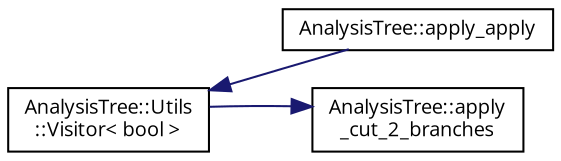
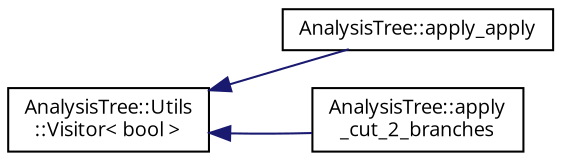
(251, 106) -> (271, 134)
